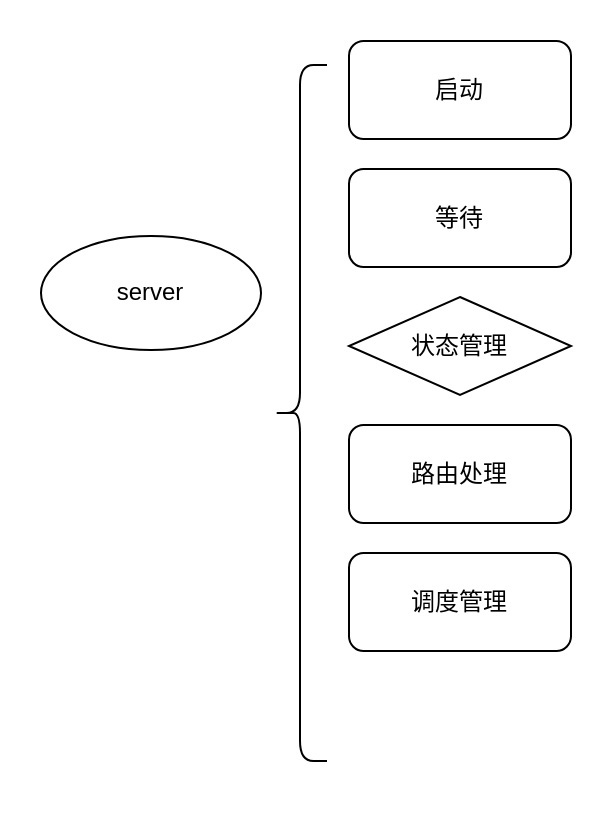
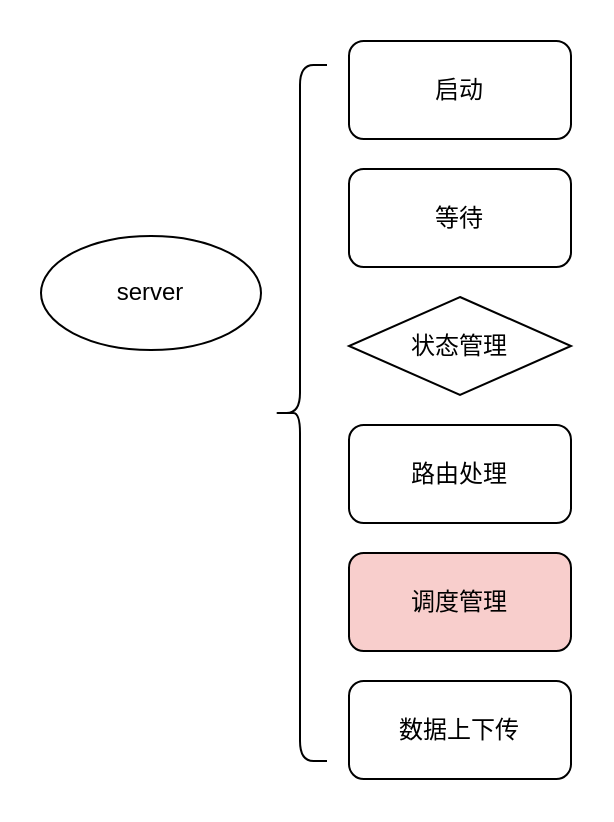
(460, 602) -> (460, 602)
none -> (460, 730)
